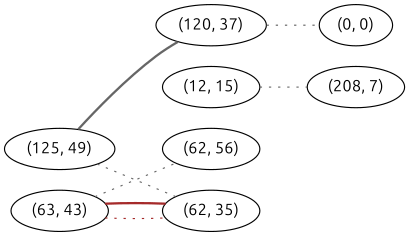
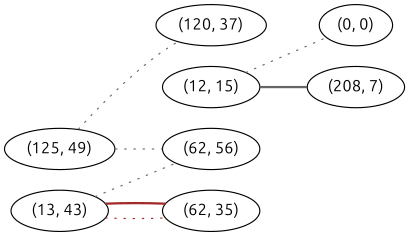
(293, 25) -> (286, 55)
(125, 82) -> (125, 82)
(283, 87) -> (283, 87)
(146, 184) -> (139, 149)
(60, 211) -> (60, 211)
